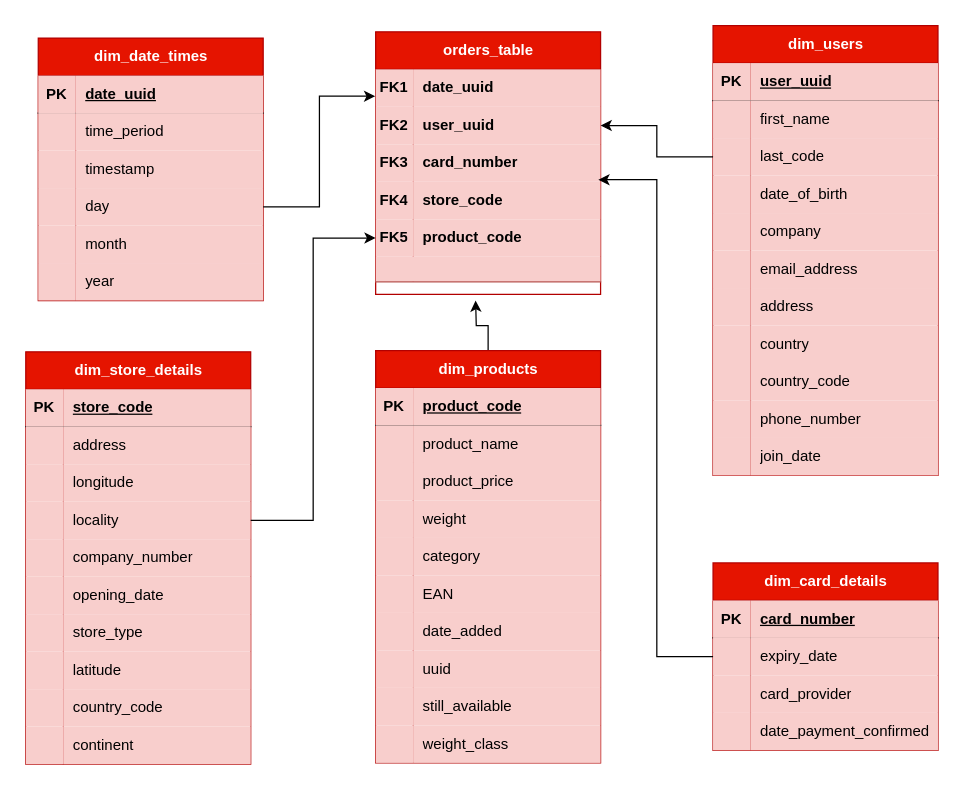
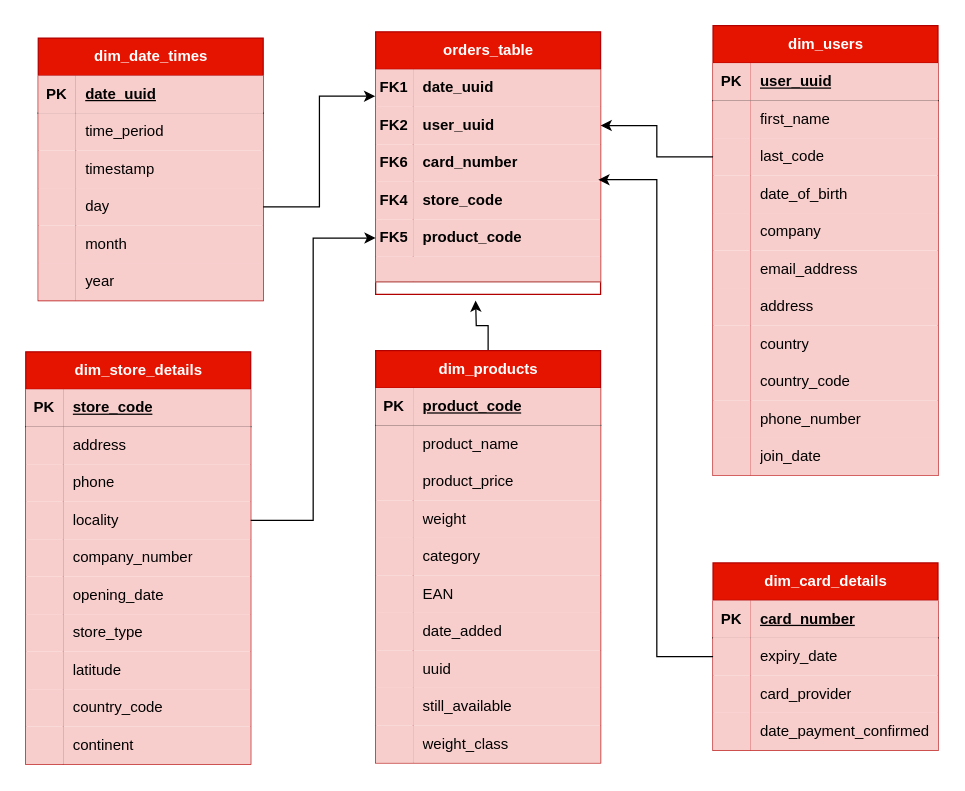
(394, 163) -> (394, 163)
(107, 483) -> (94, 483)
